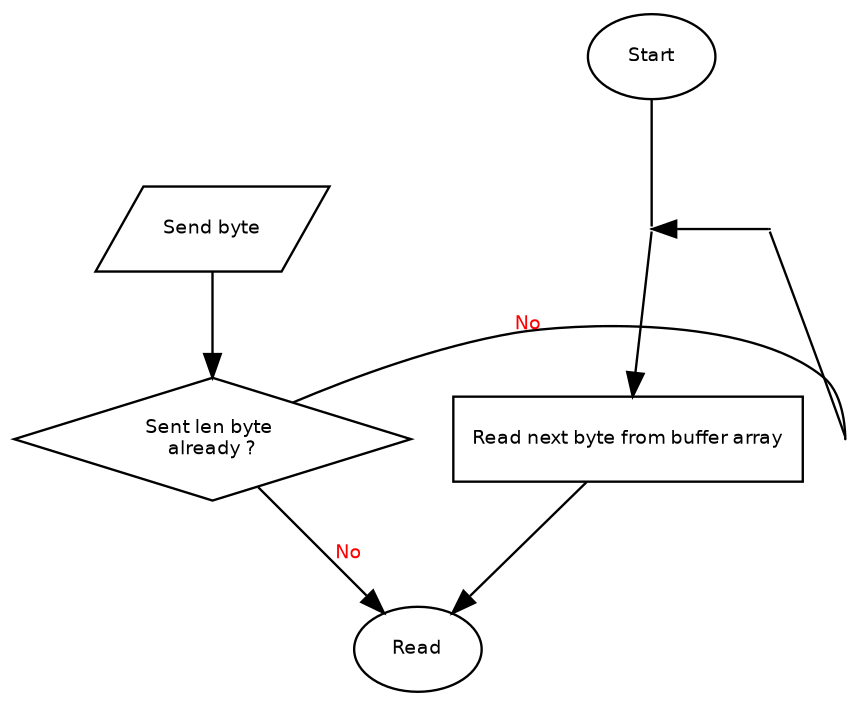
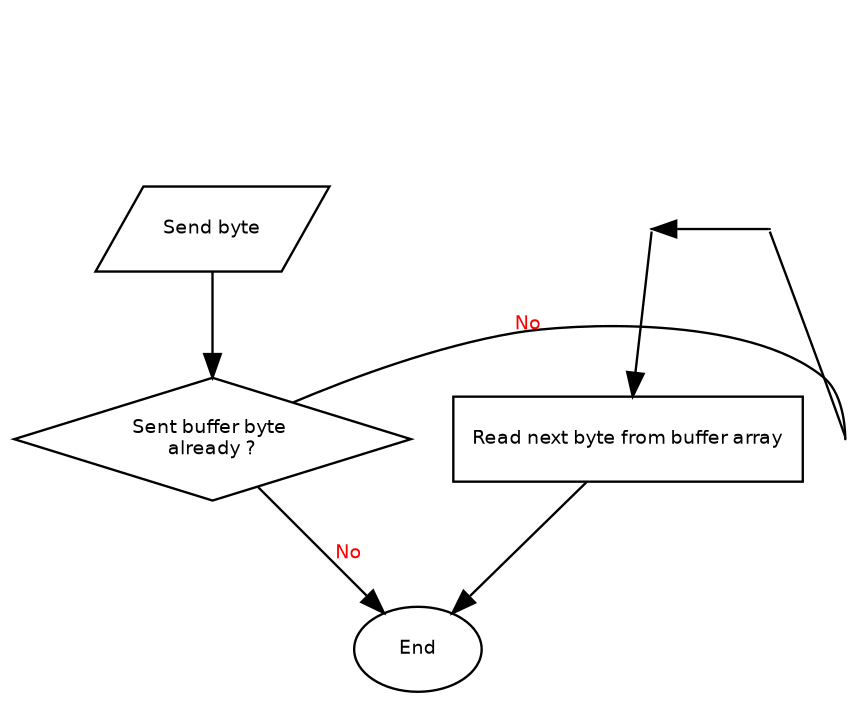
(652, 57) -> none
(212, 439) -> (212, 439)
(418, 649) -> (418, 649)
